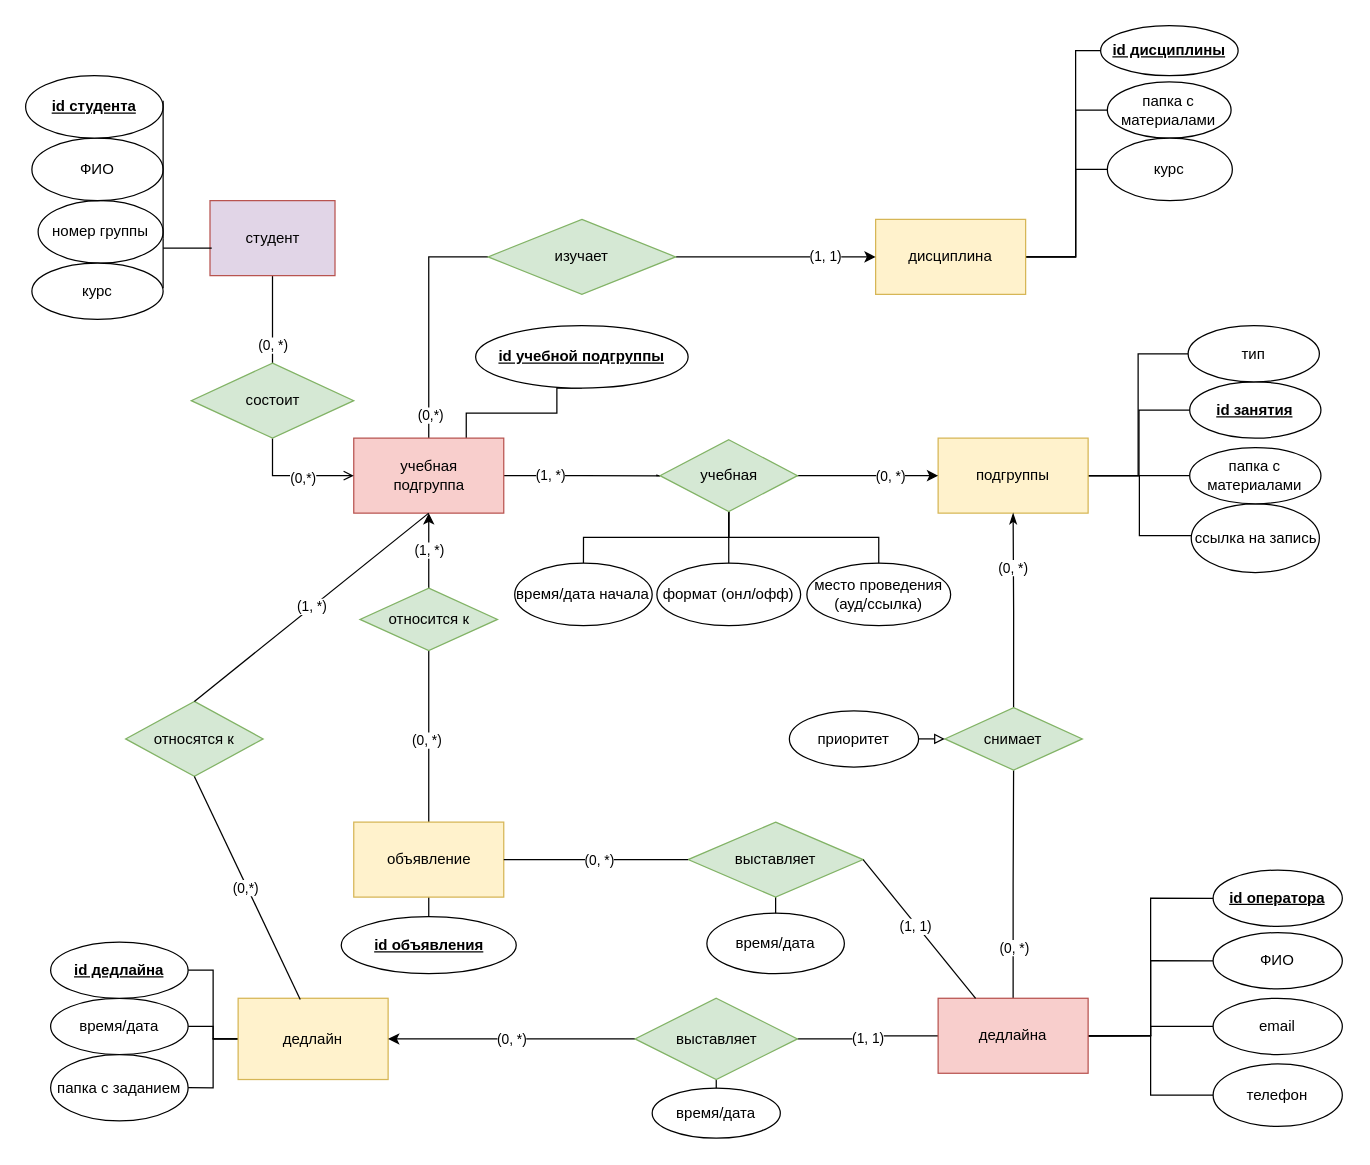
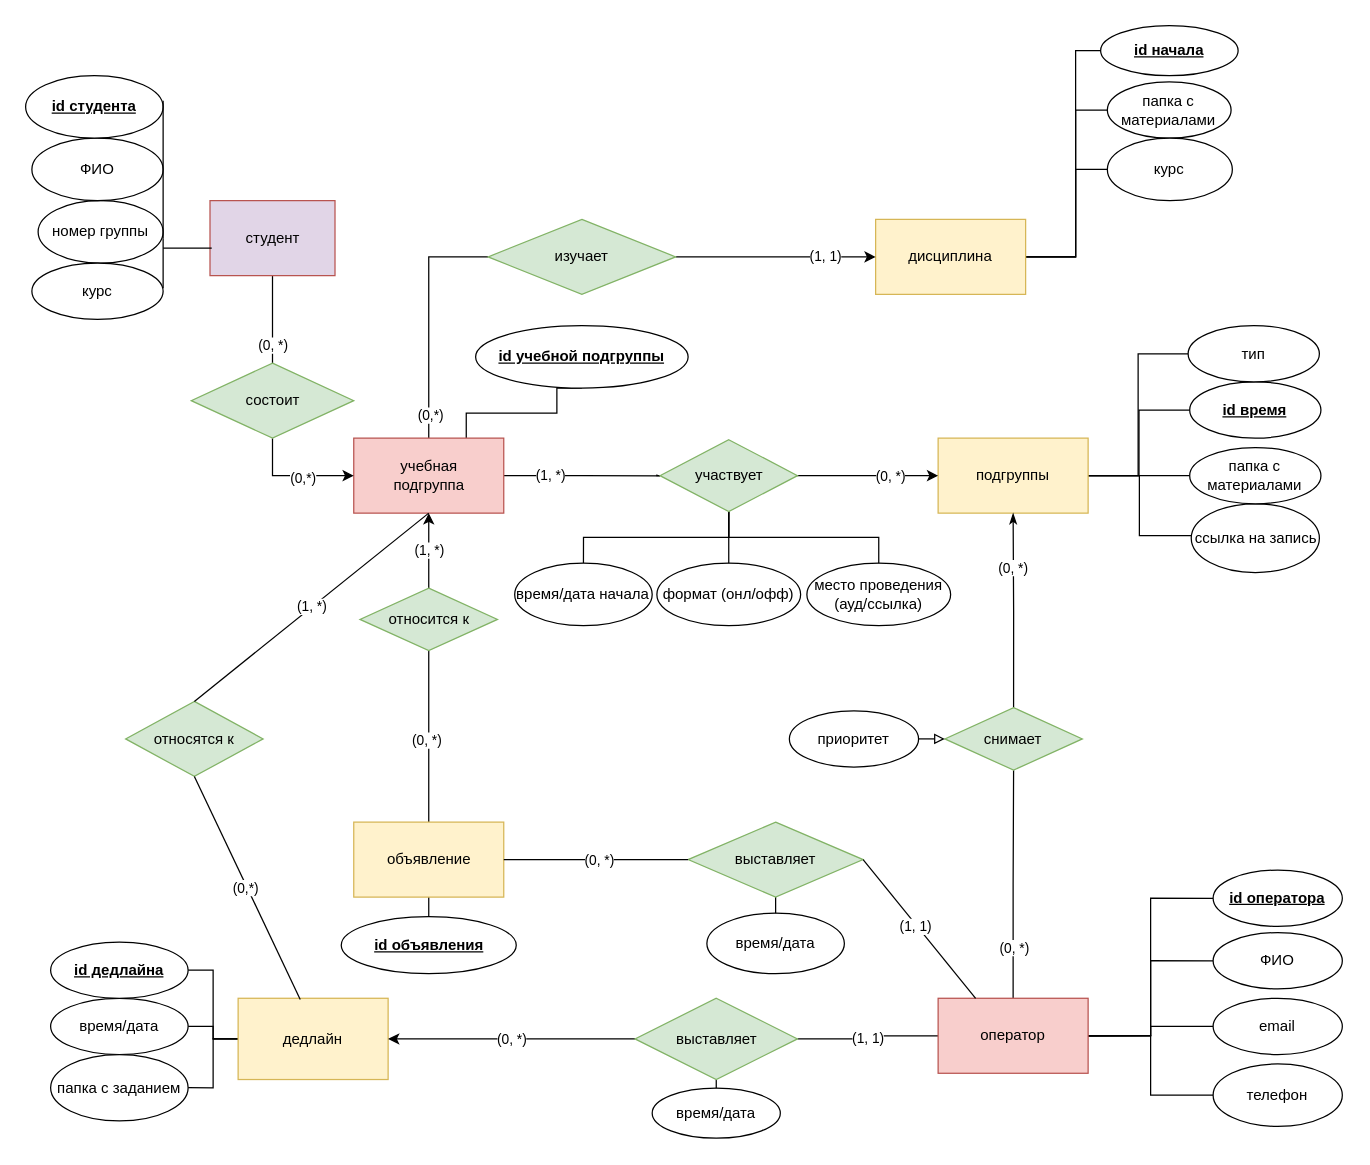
(1169, 51) -> (1169, 51)
(1255, 411) -> (1255, 411)
(346, 476) -> (344, 476)
(729, 476) -> (729, 476)
(1013, 1036) -> (1013, 1036)
